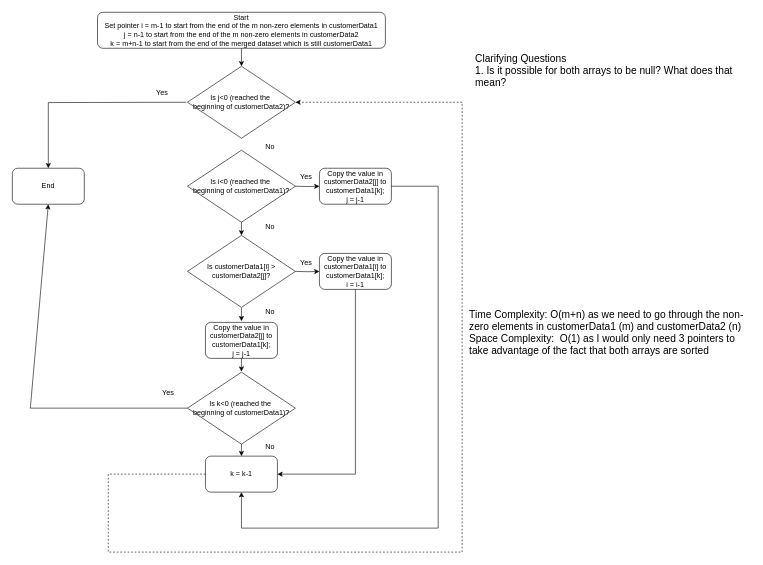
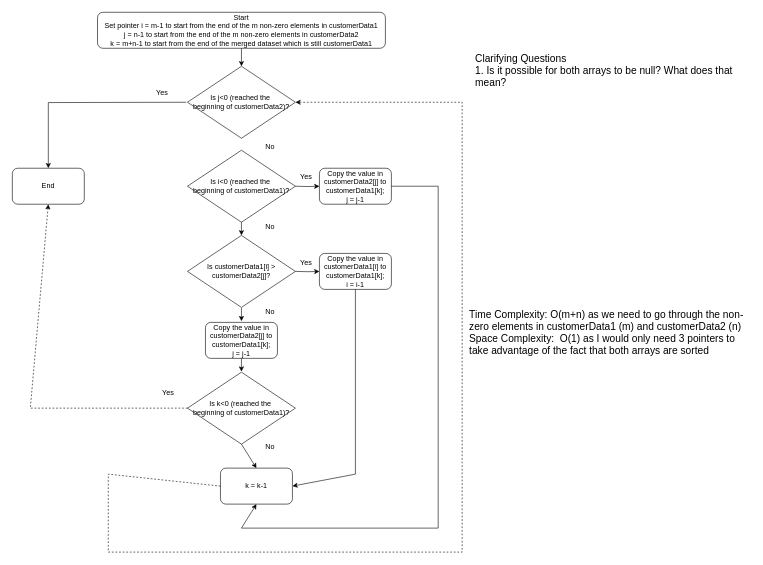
(32, 386) -> (32, 386)
(242, 474) -> (257, 486)
